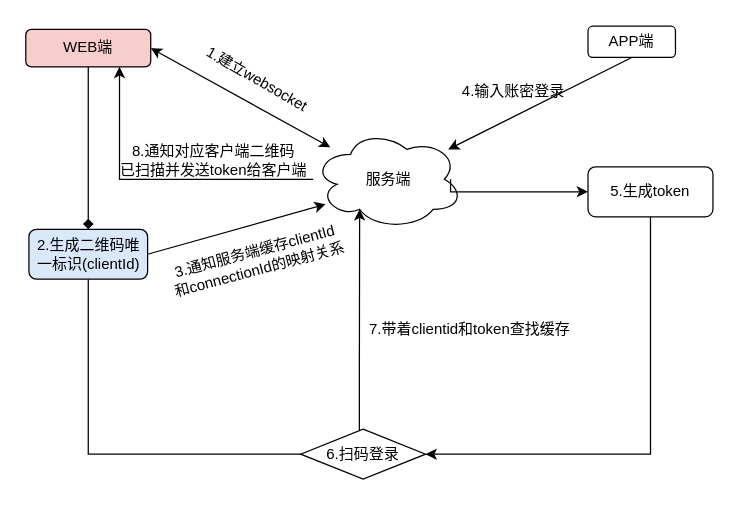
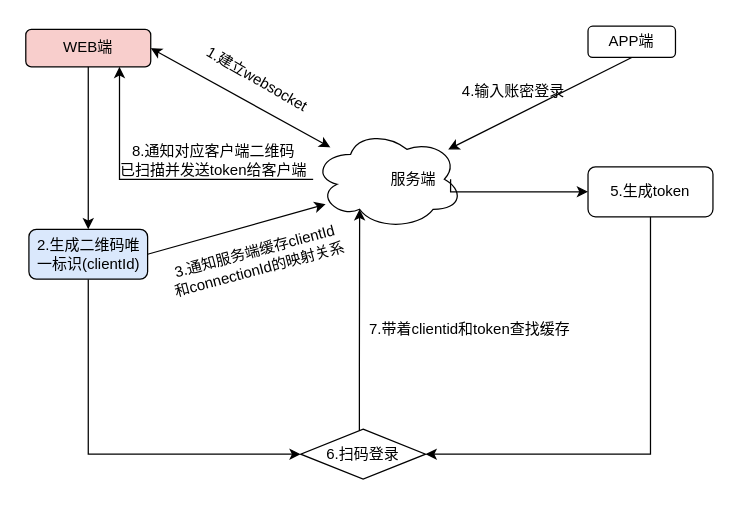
(388, 179) -> (413, 179)
(88, 218) -> (88, 219)
(294, 454) -> (291, 454)
